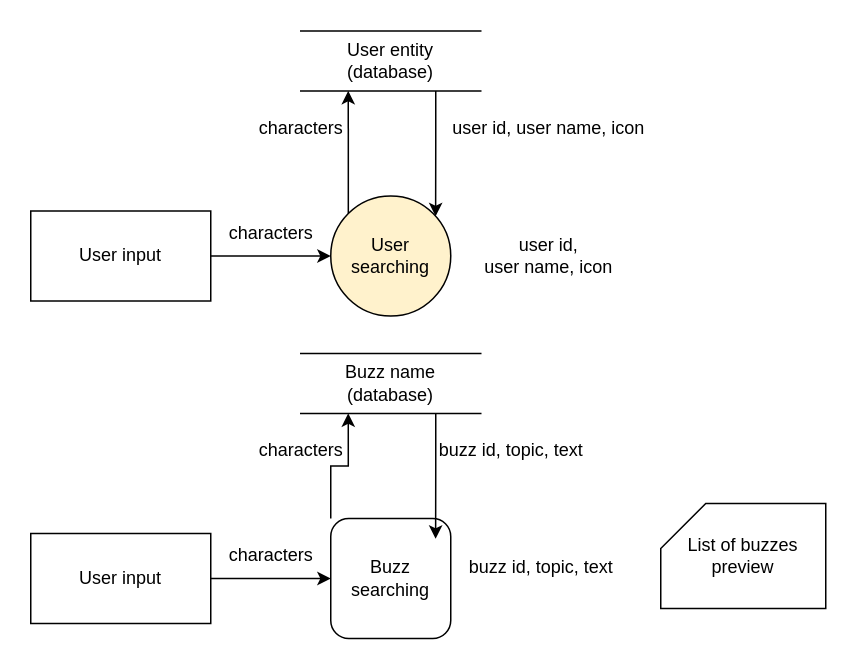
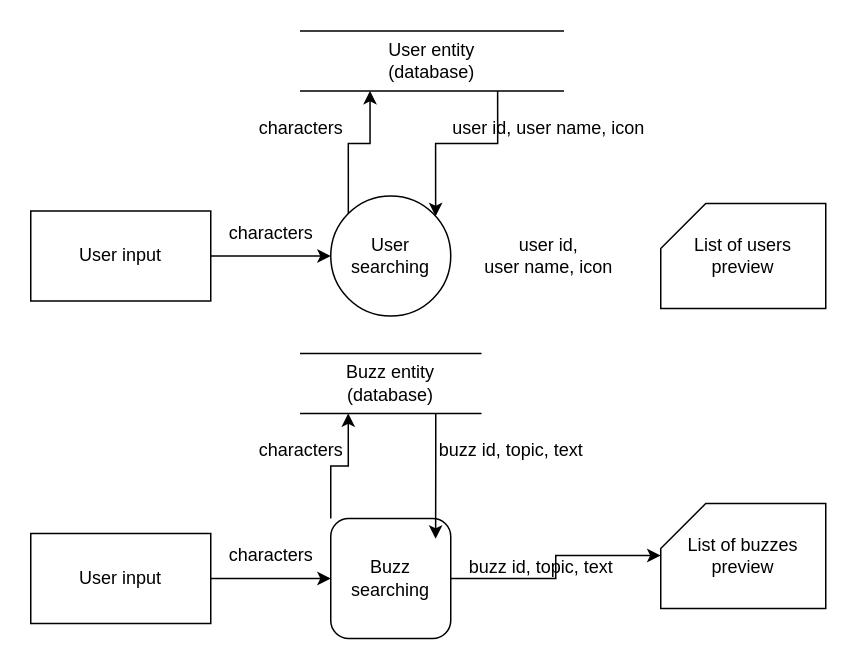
(391, 61) -> (432, 61)
(391, 256) -> (391, 256)
none -> (743, 256)
(391, 383) -> (391, 383)
none -> (556, 572)
